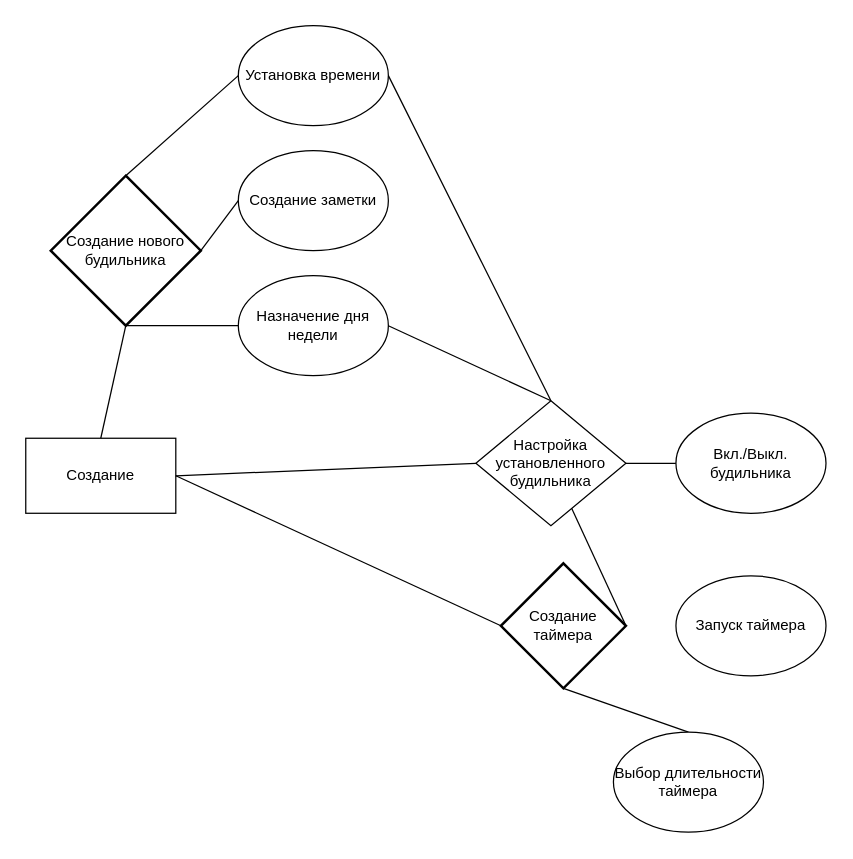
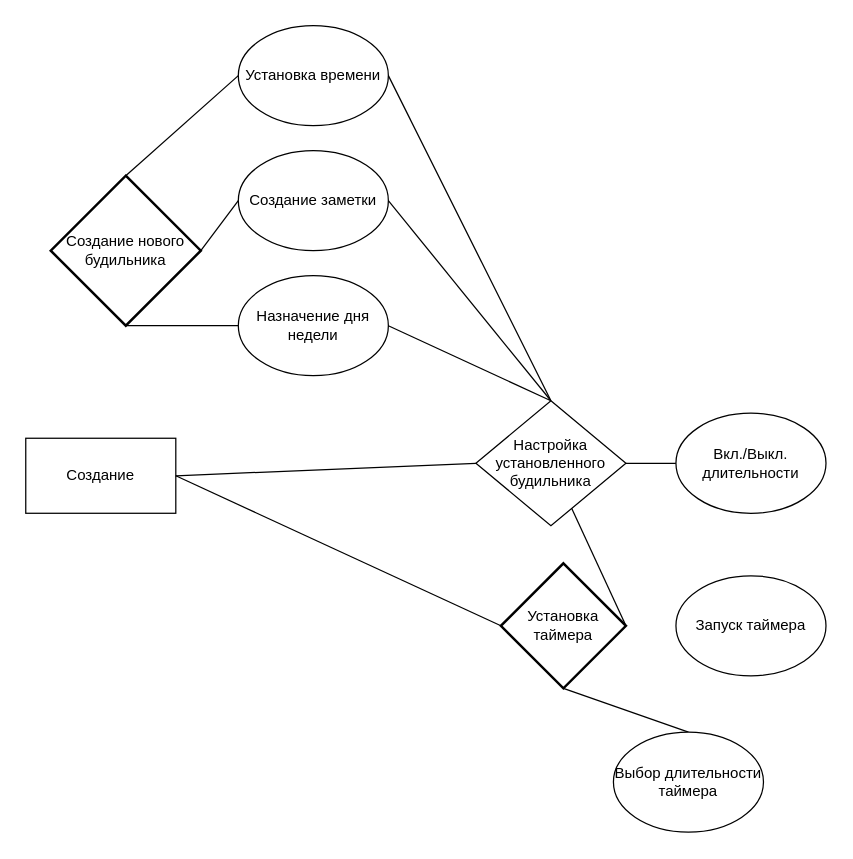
none -> (467, 297)
(113, 382) -> none
(751, 463) -> (751, 463)
(563, 626) -> (563, 626)
